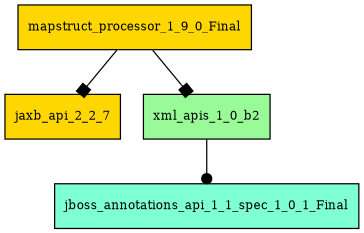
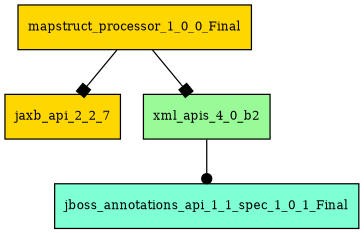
(135, 27) -> (135, 27)
(207, 117) -> (207, 117)
